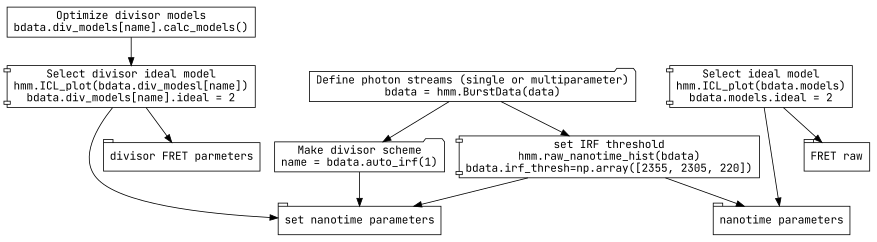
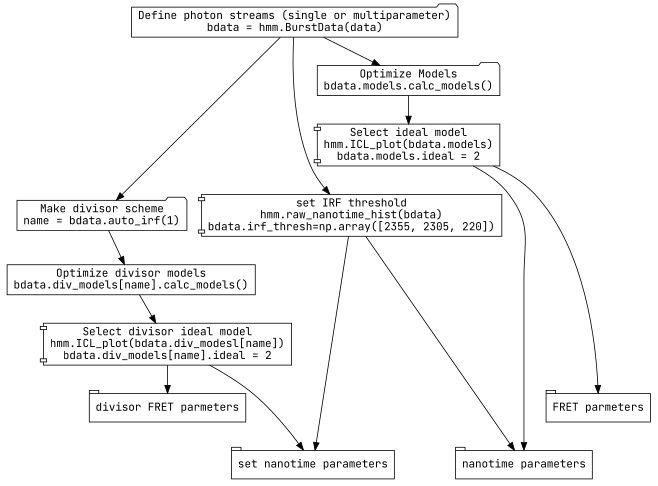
none -> (409, 81)
(837, 157) -> (598, 408)
(360, 185) -> (115, 244)
